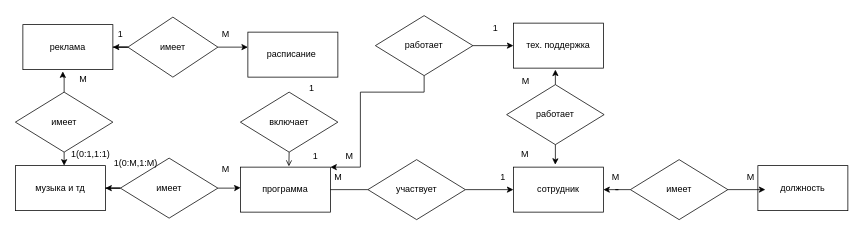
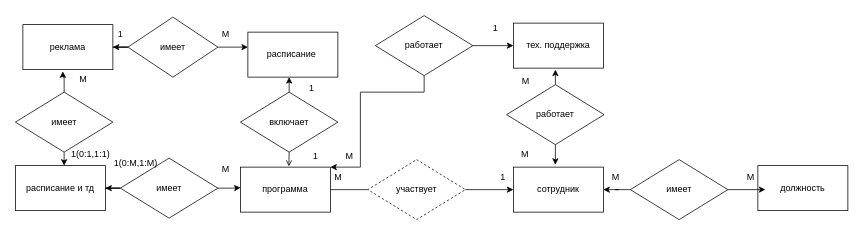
none -> (289, 83)
(60, 188) -> (60, 188)
(417, 189) -> (417, 189)
